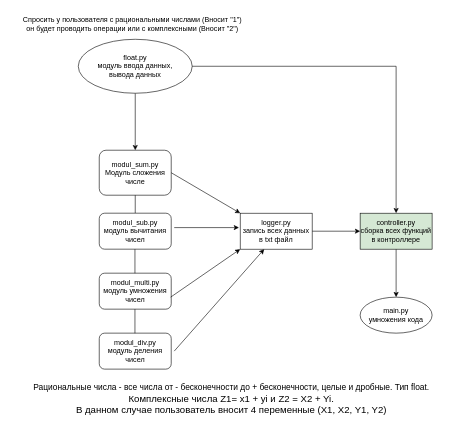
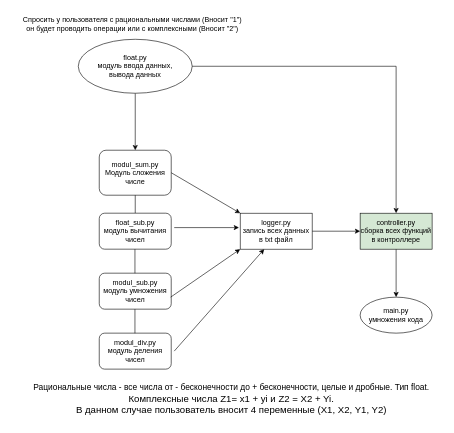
(135, 231) -> (135, 231)
(135, 291) -> (135, 291)
